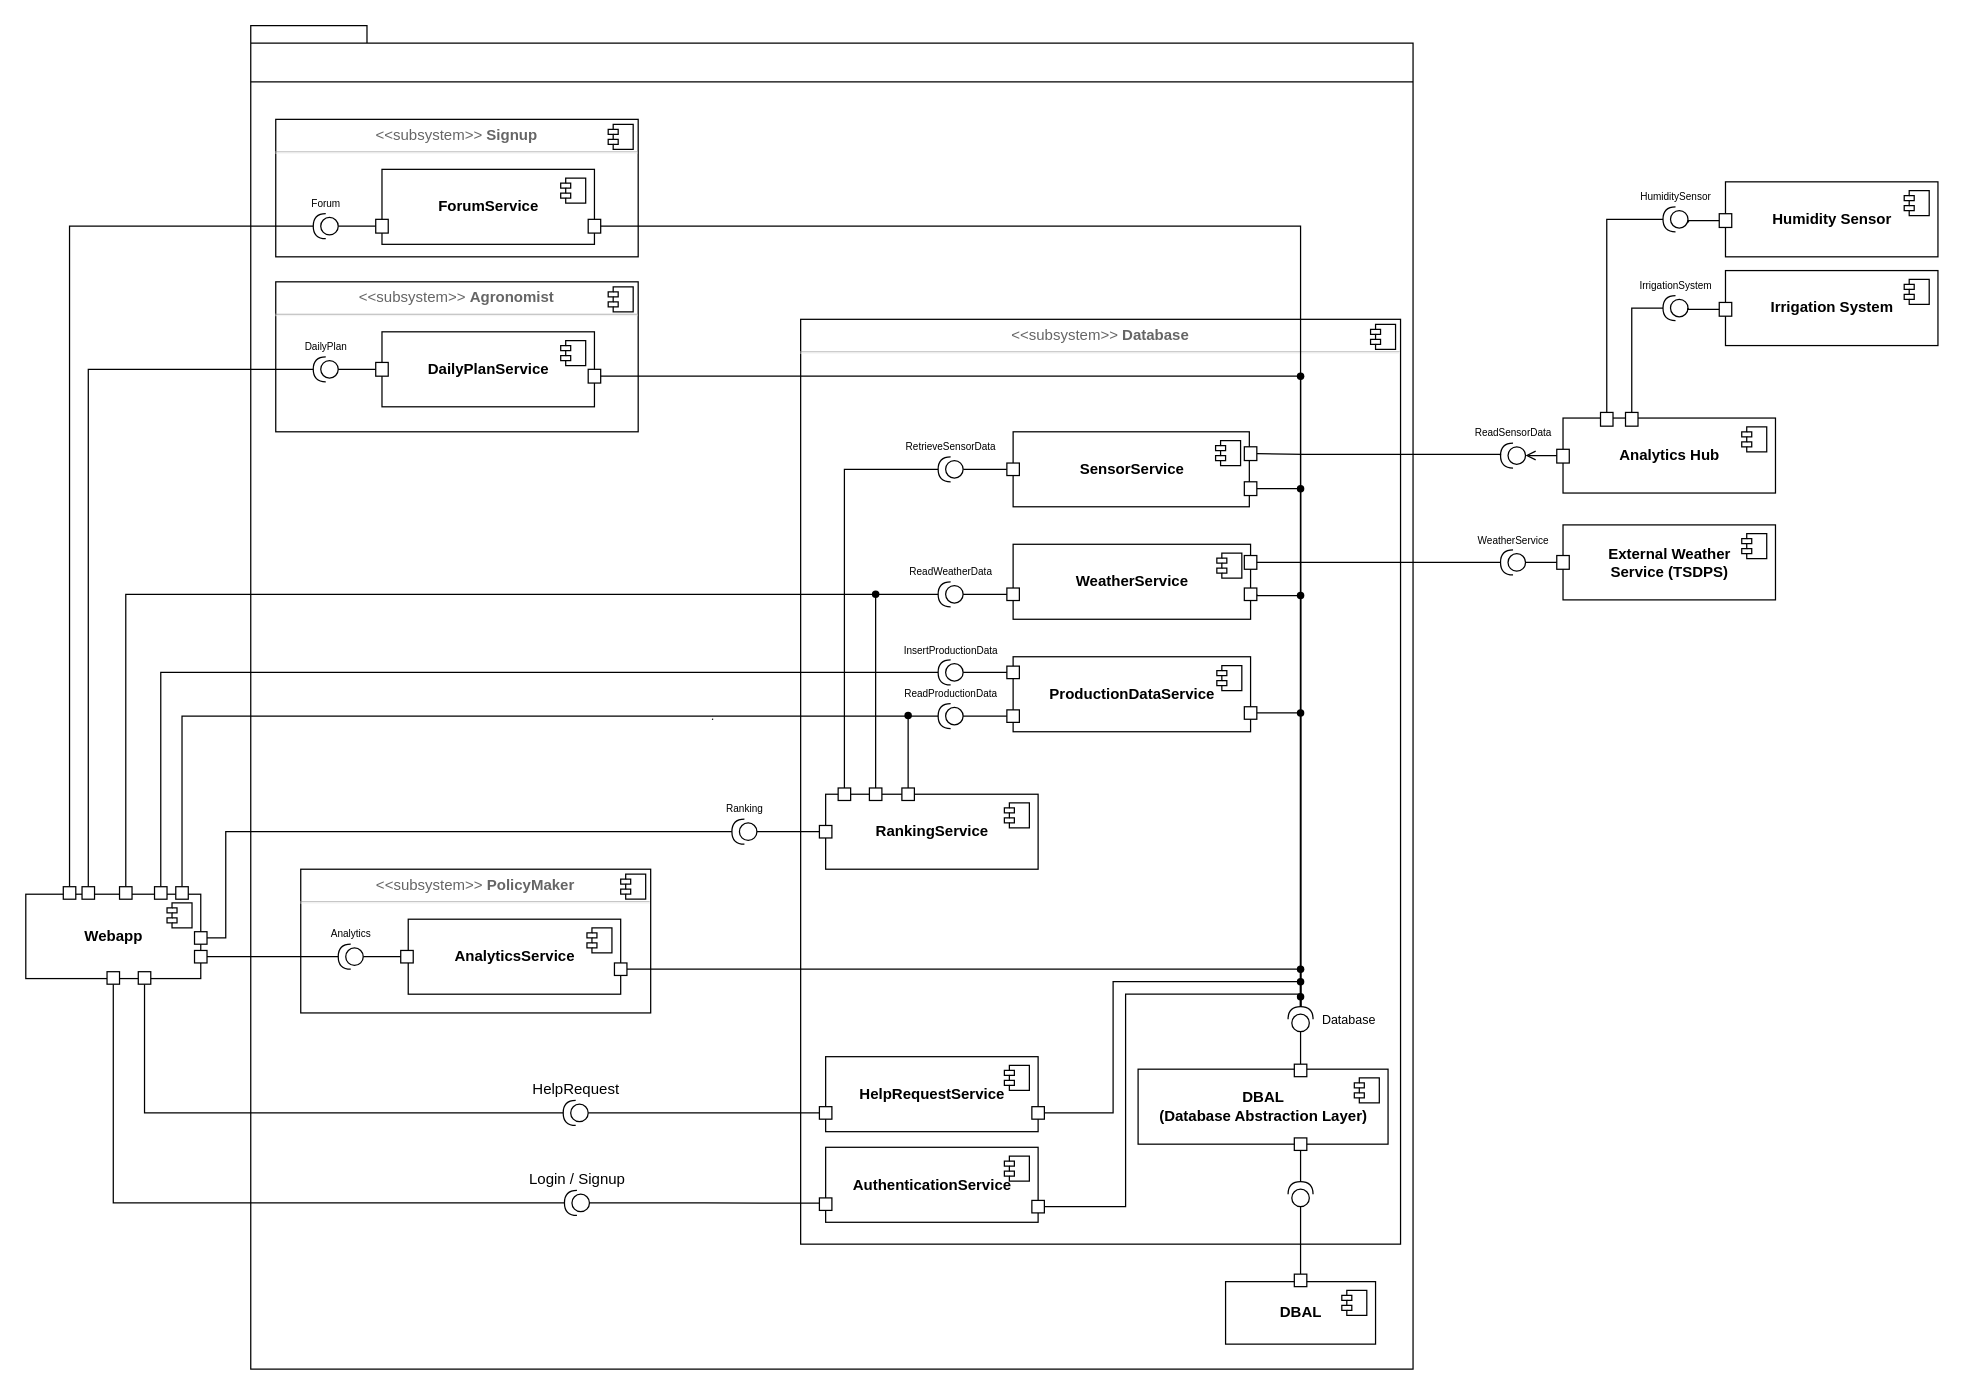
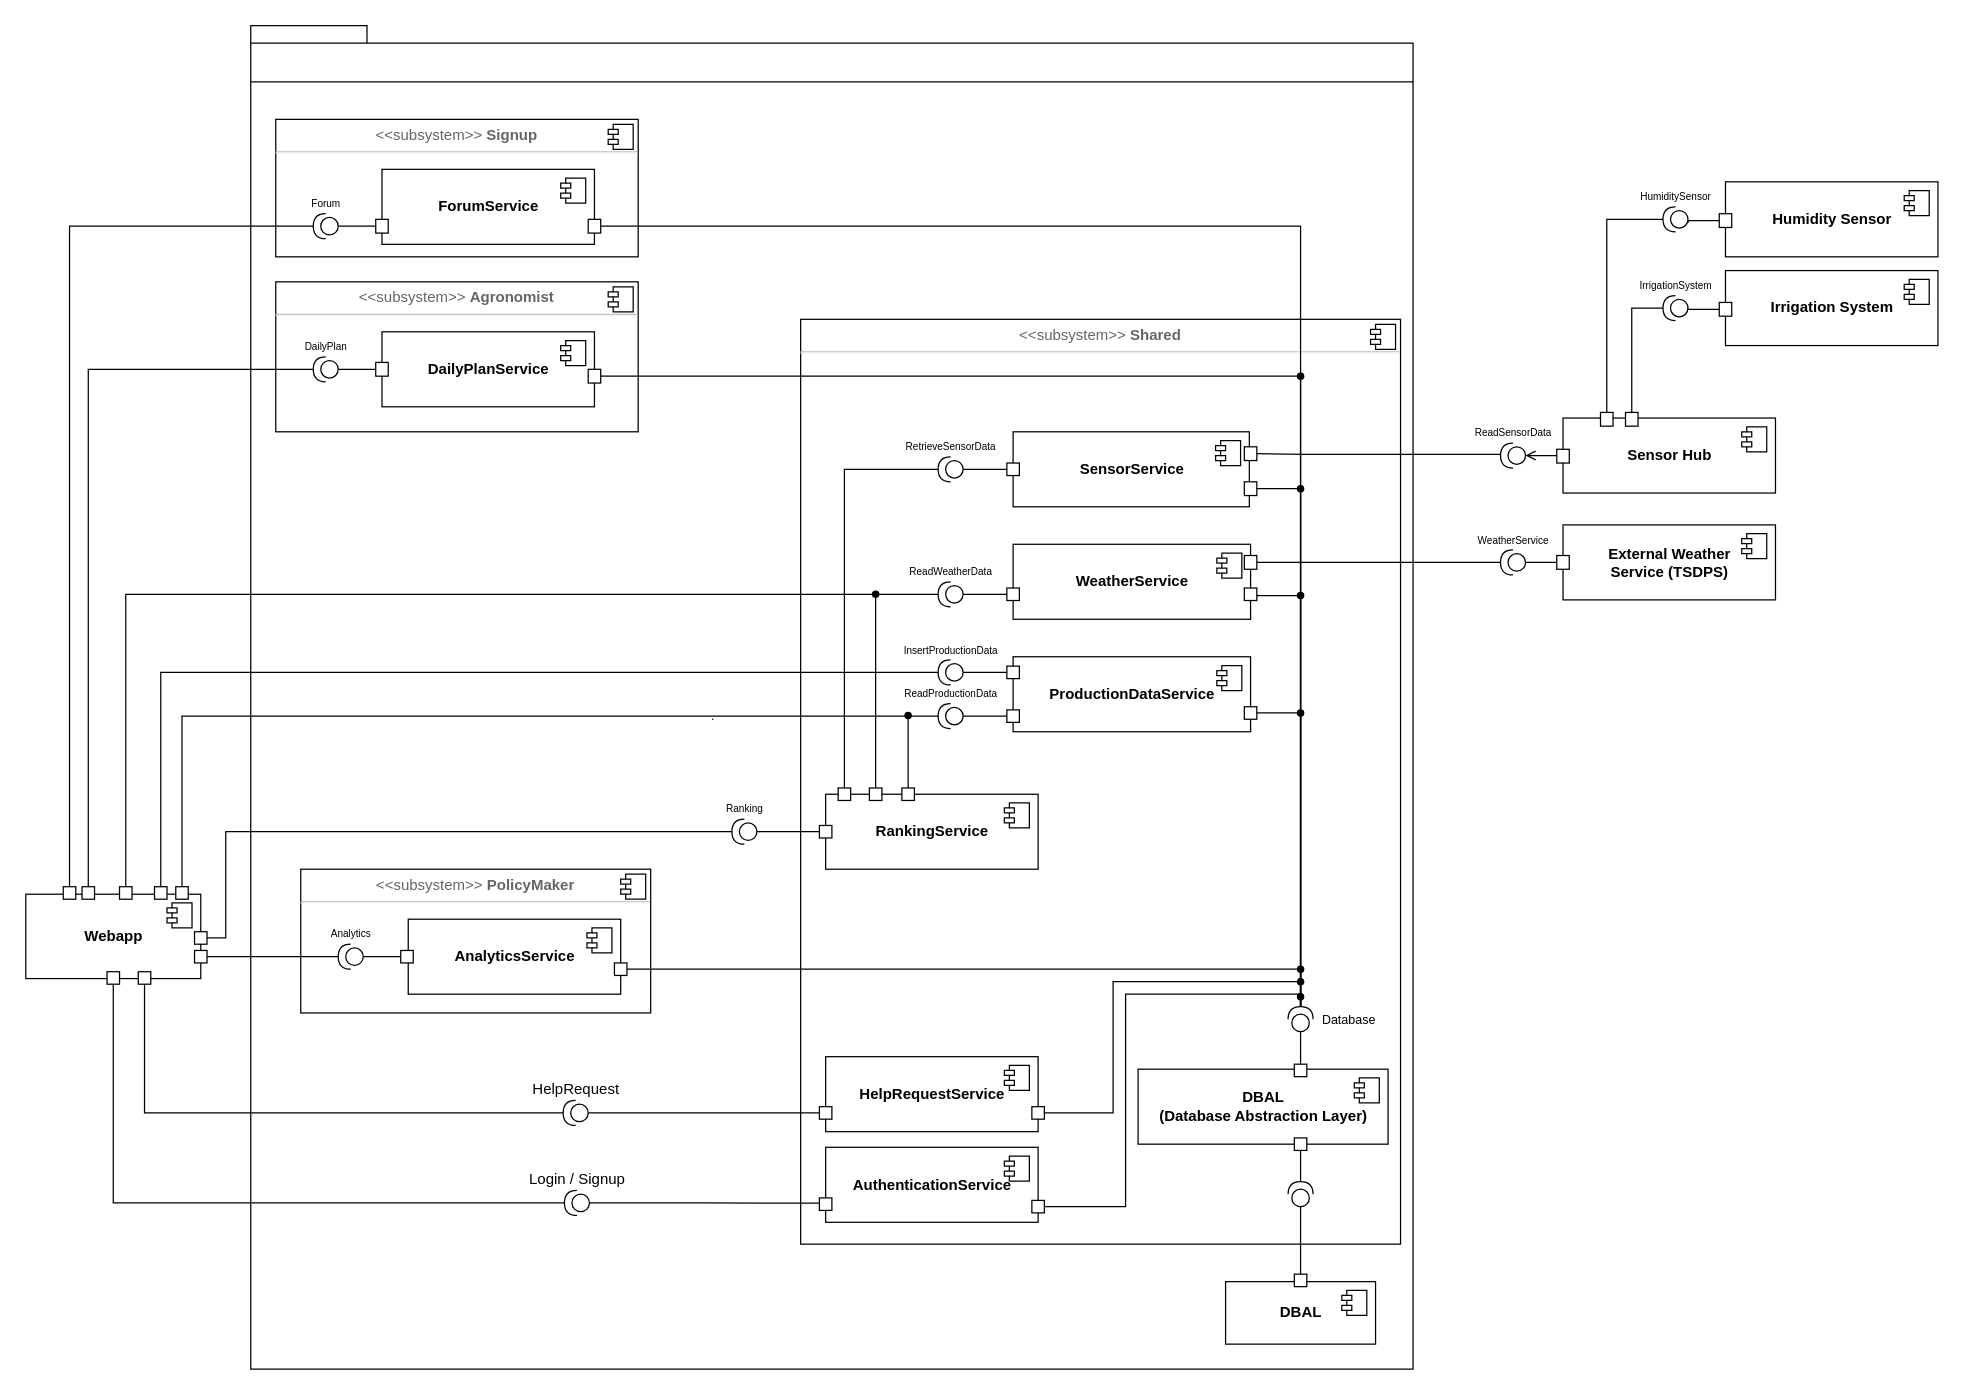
(891, 319) -> (883, 319)
(1670, 456) -> (1670, 456)
